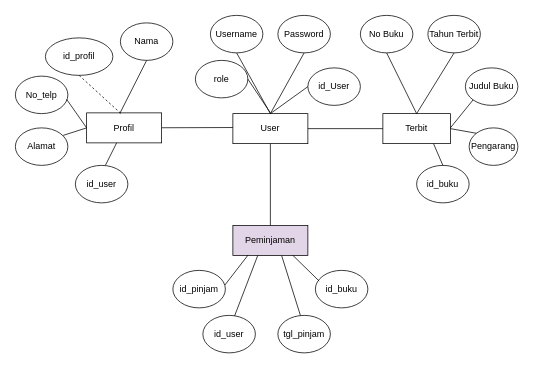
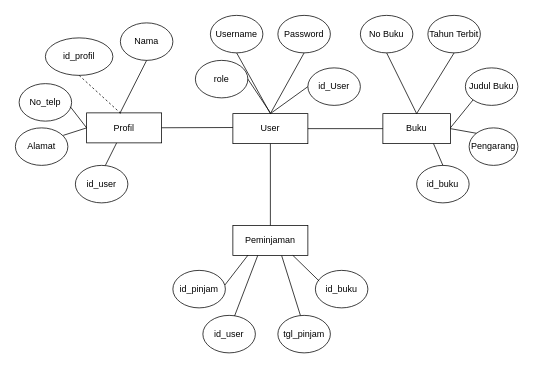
(42, 95) -> (45, 102)
(417, 129) -> (417, 129)
(270, 240) -> (270, 240)
